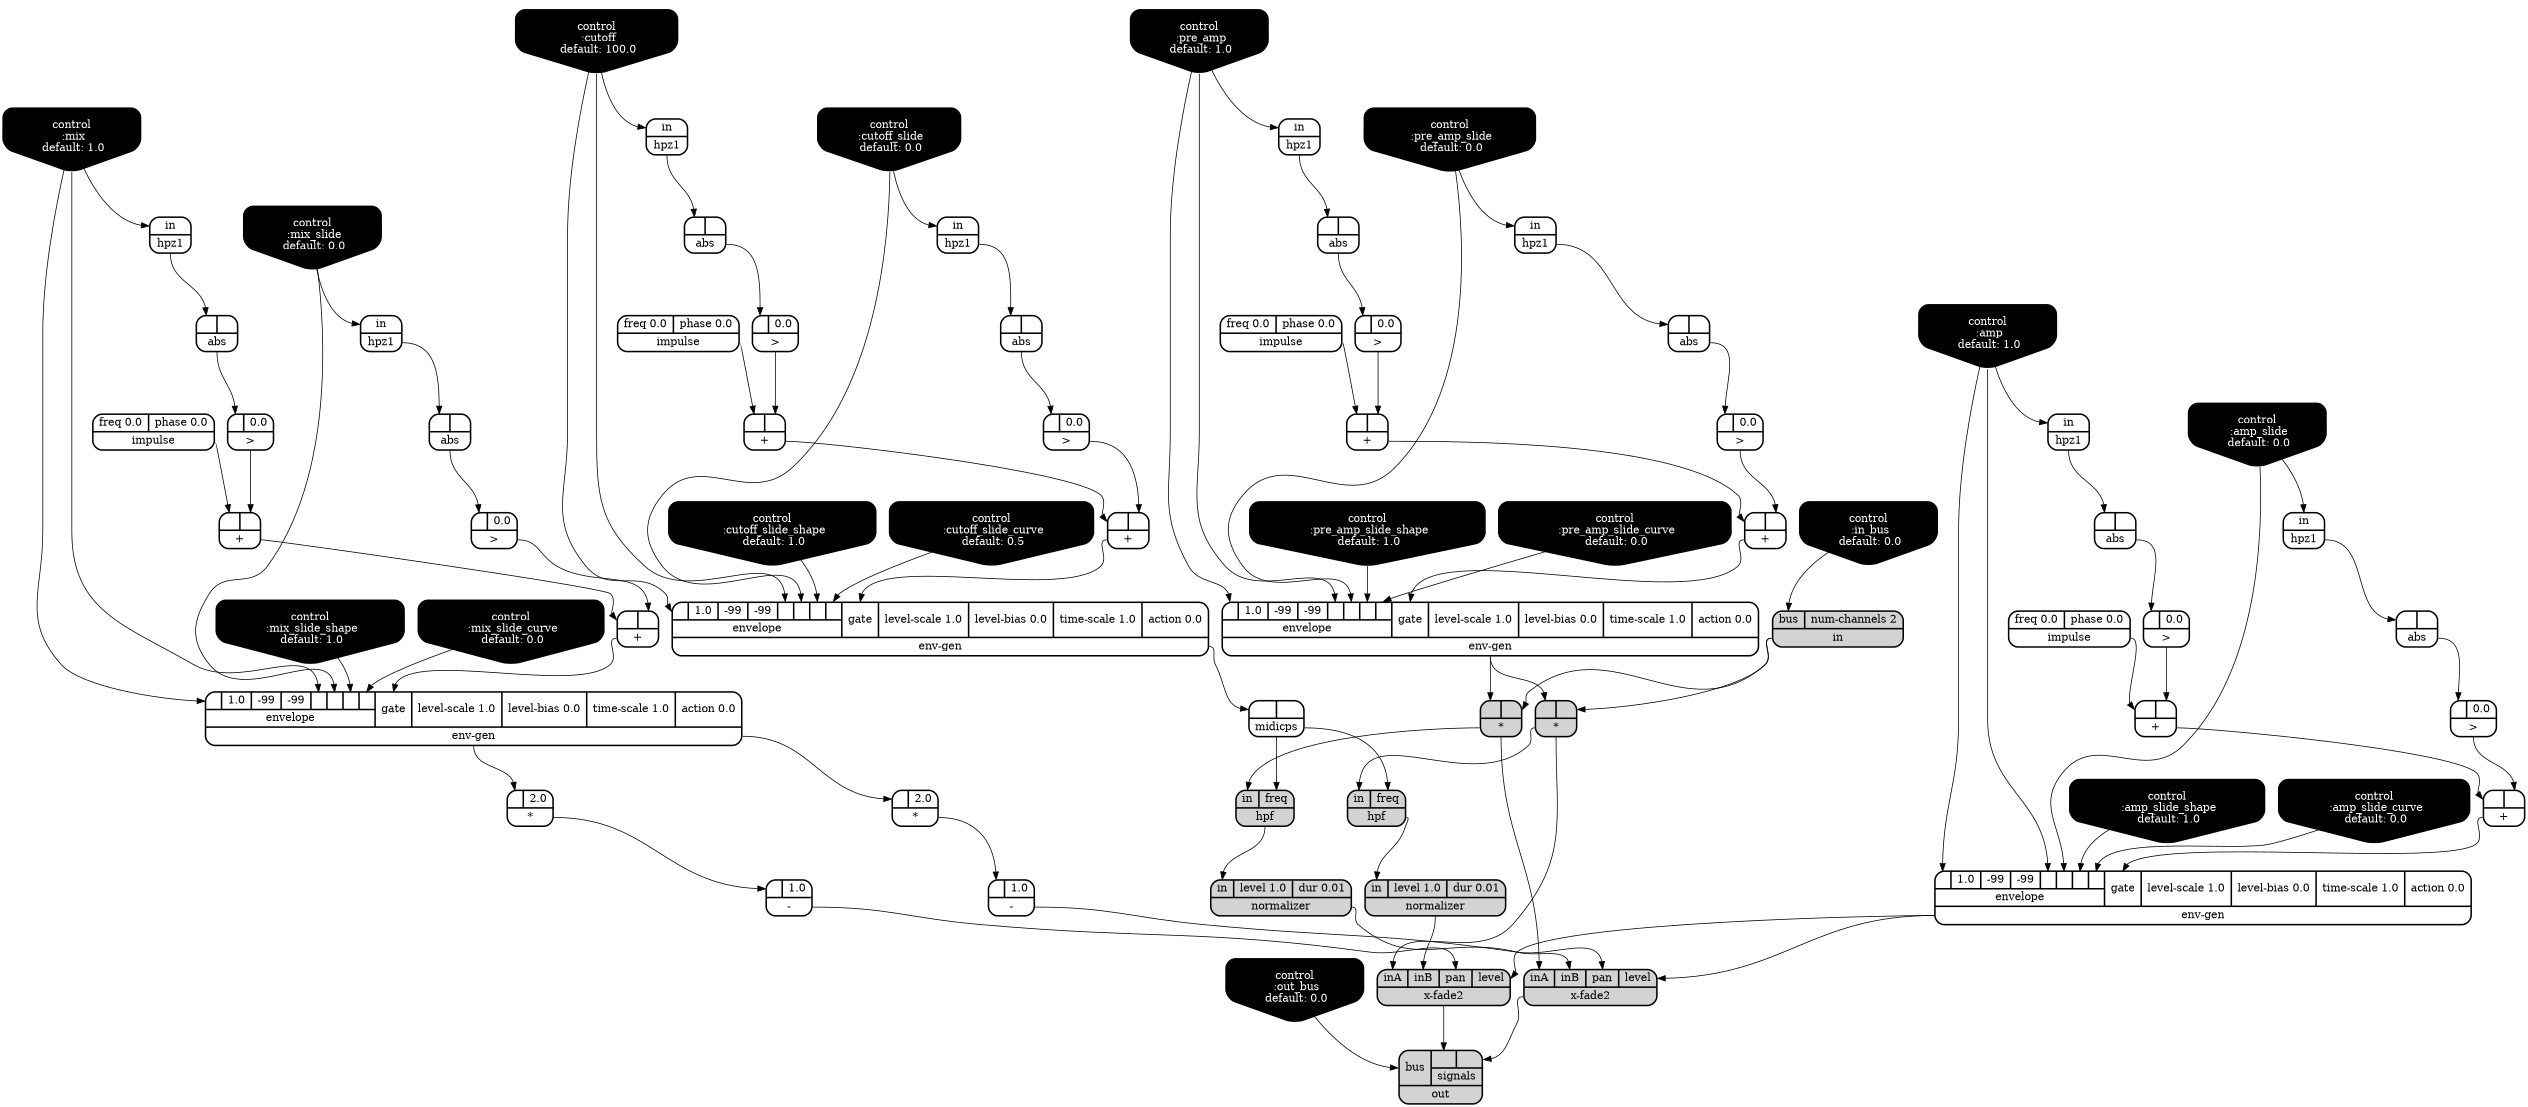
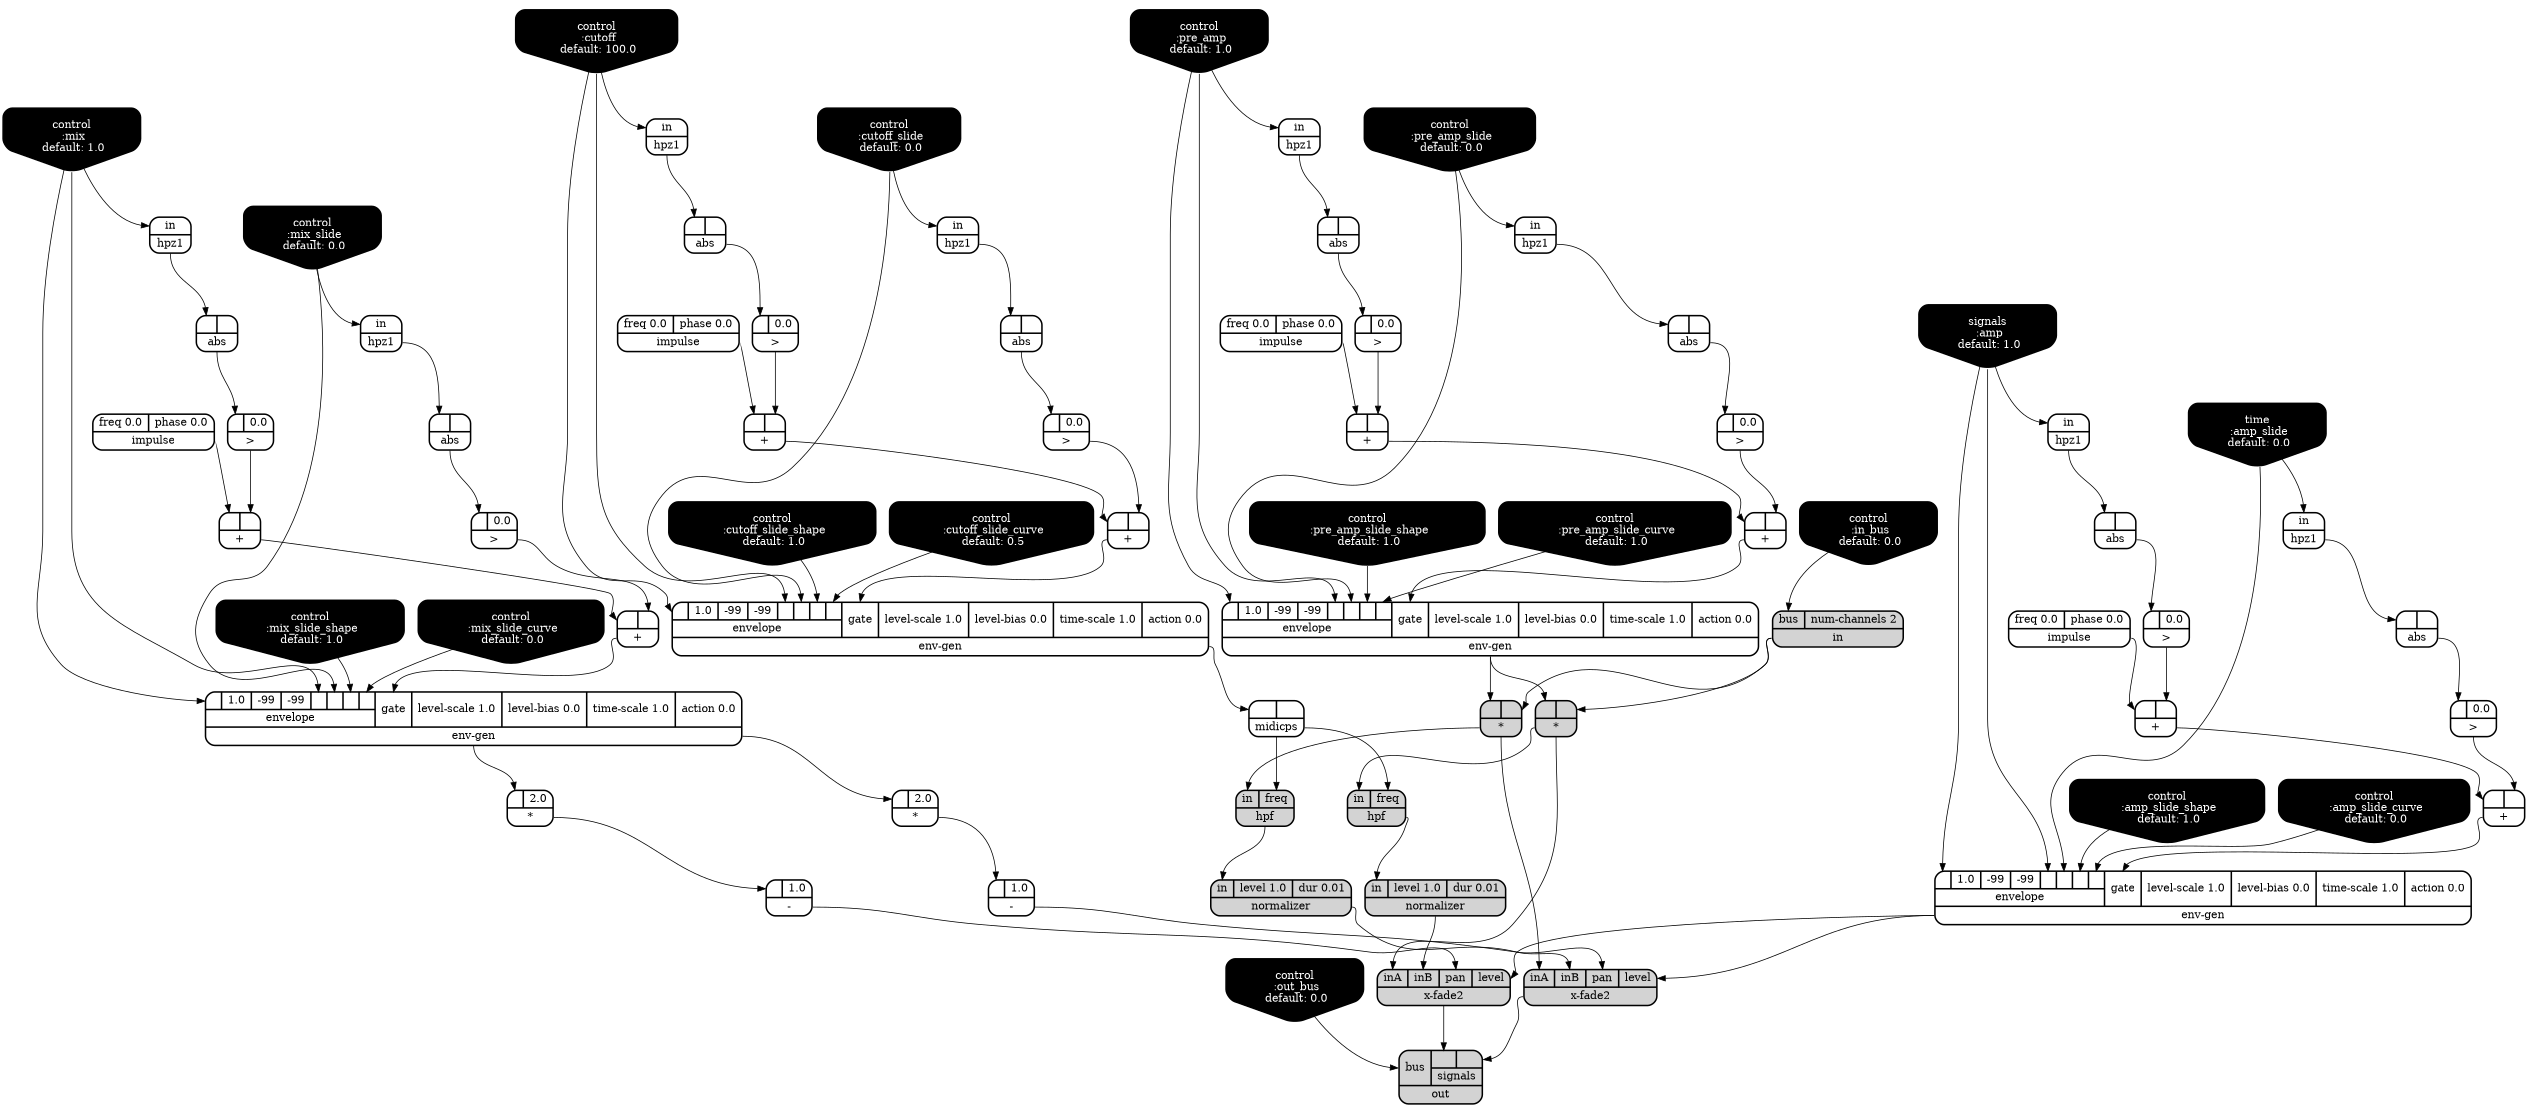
(1988, 334) -> (1988, 334)
(2257, 432) -> (2257, 432)
(1615, 531) -> (1615, 531)
